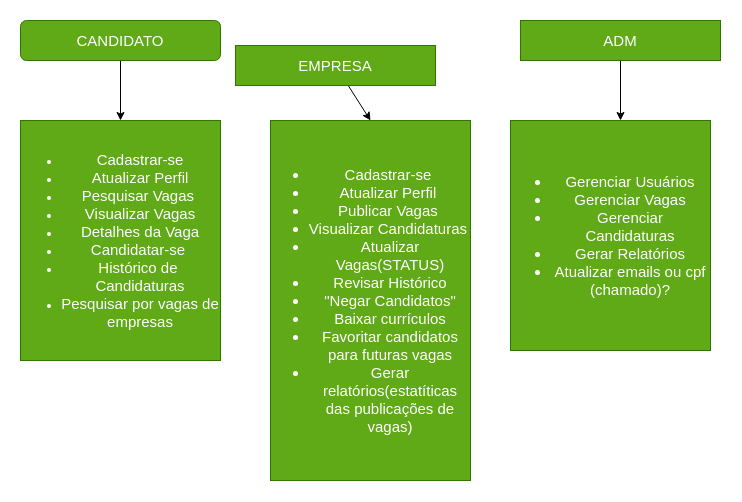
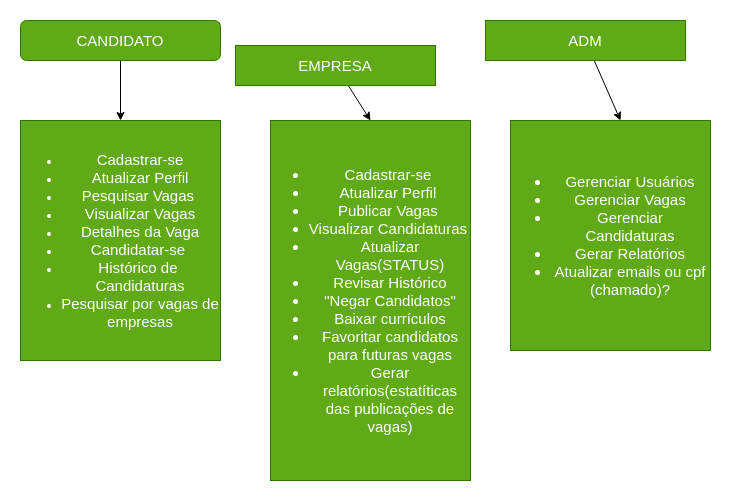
(621, 41) -> (586, 41)
